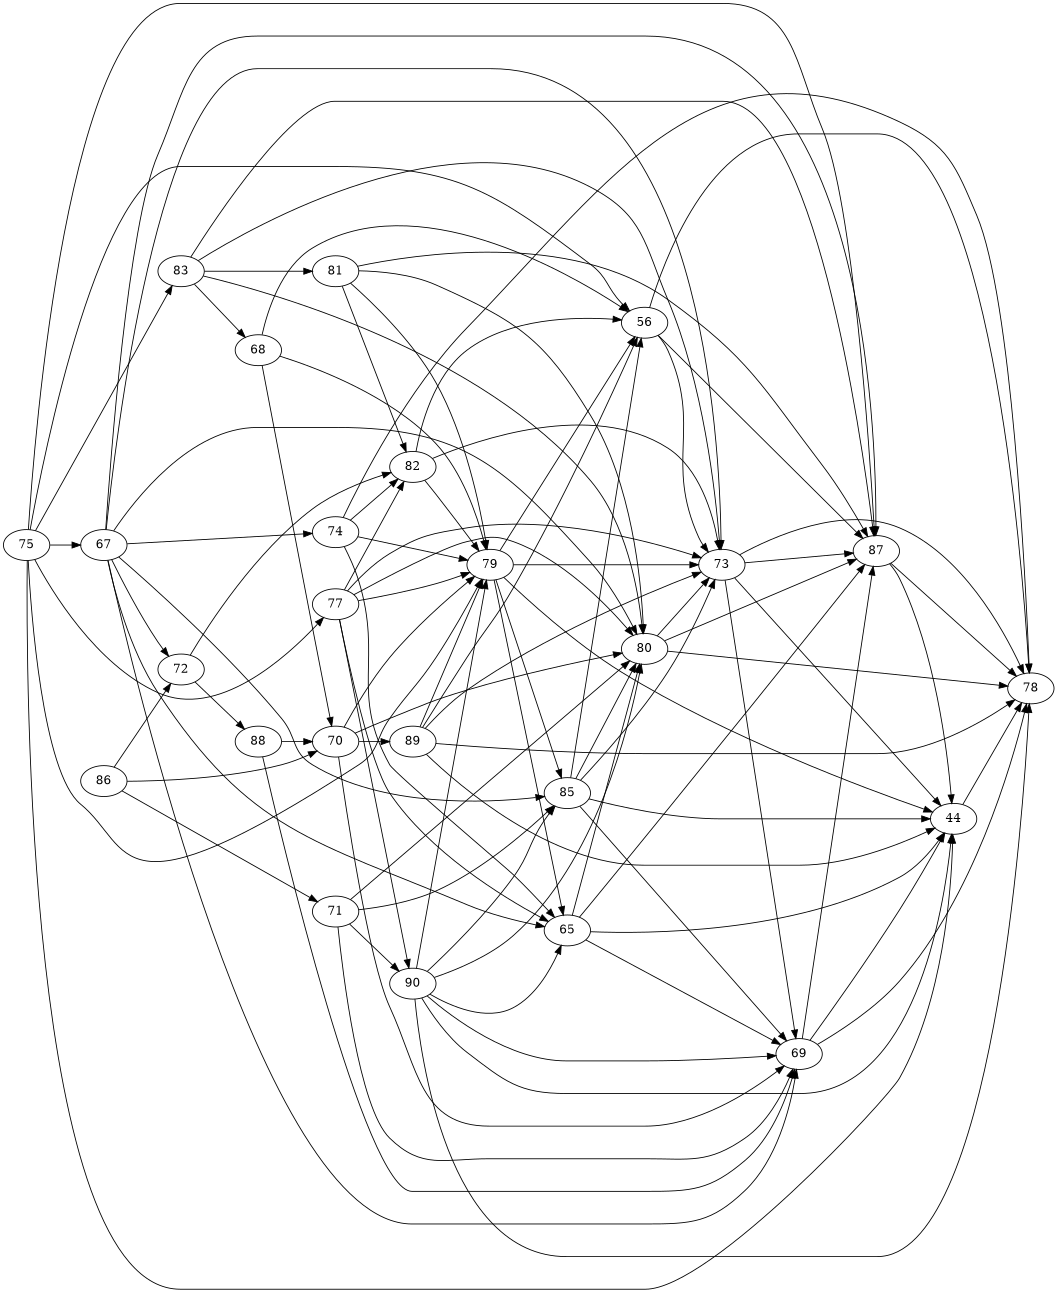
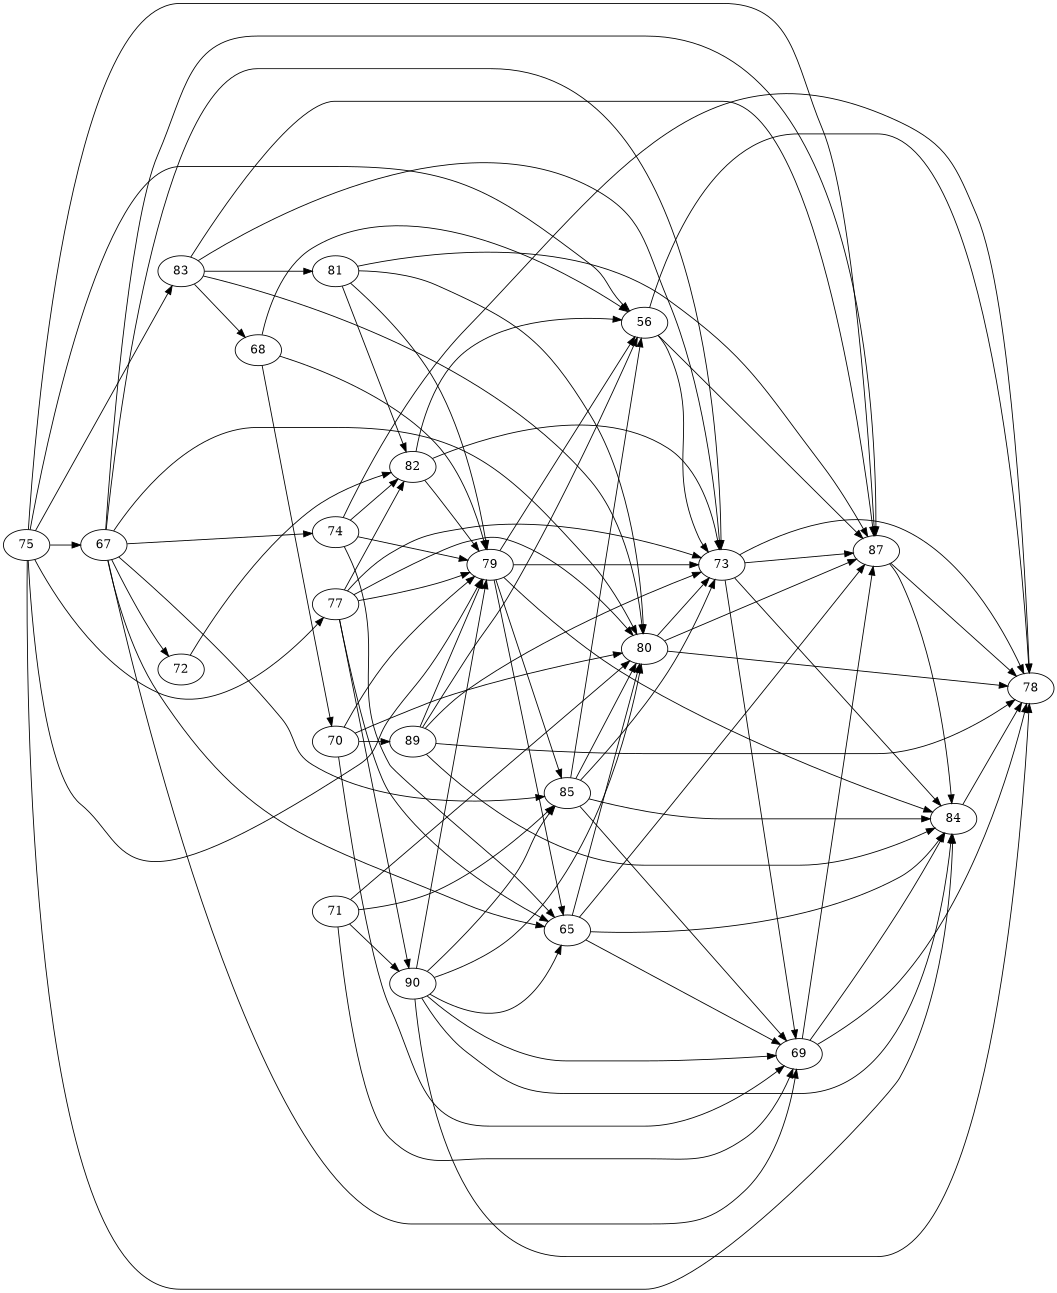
(258, 742) -> none
(104, 781) -> none
(954, 819) -> (954, 819)
